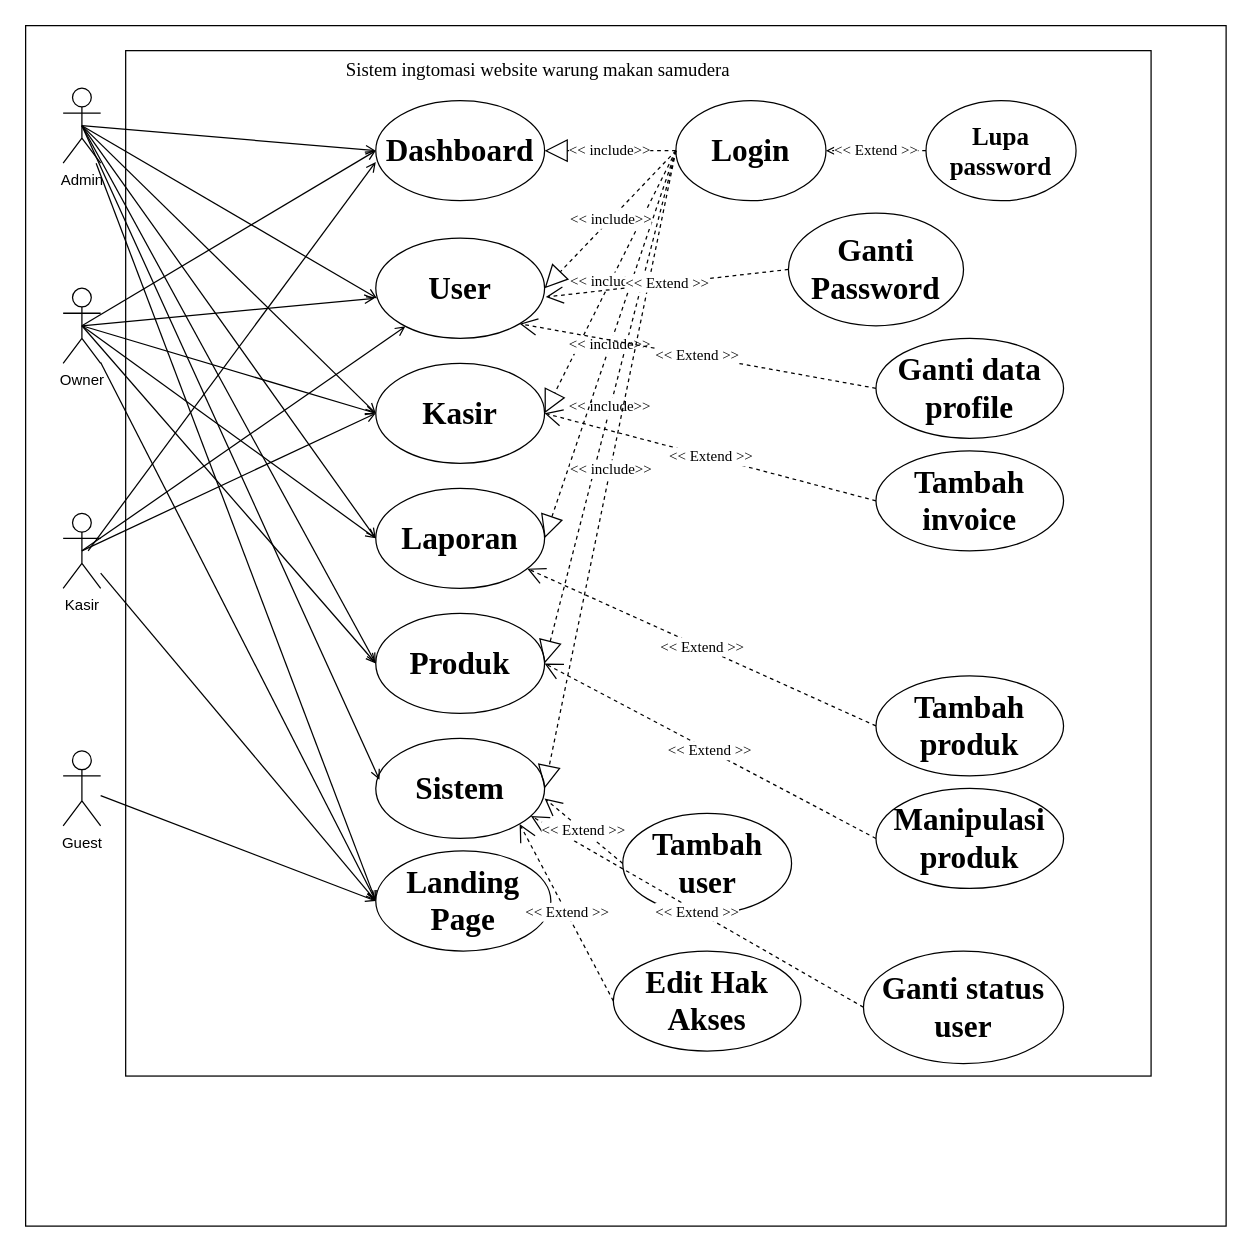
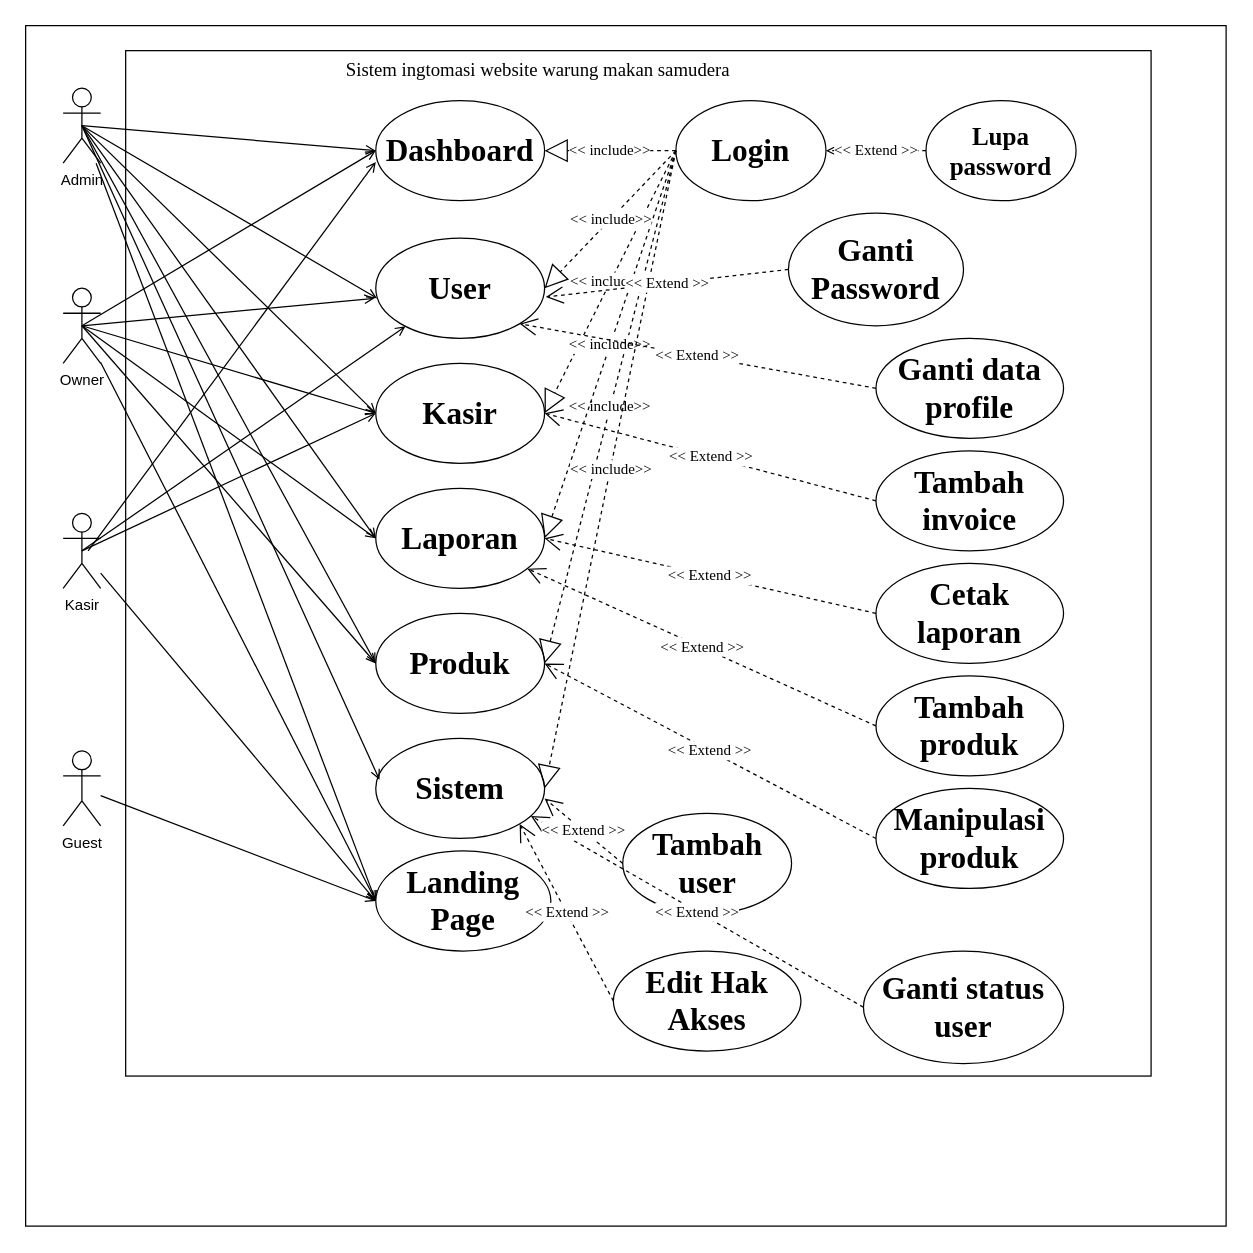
none -> (815, 599)
none -> (969, 613)
